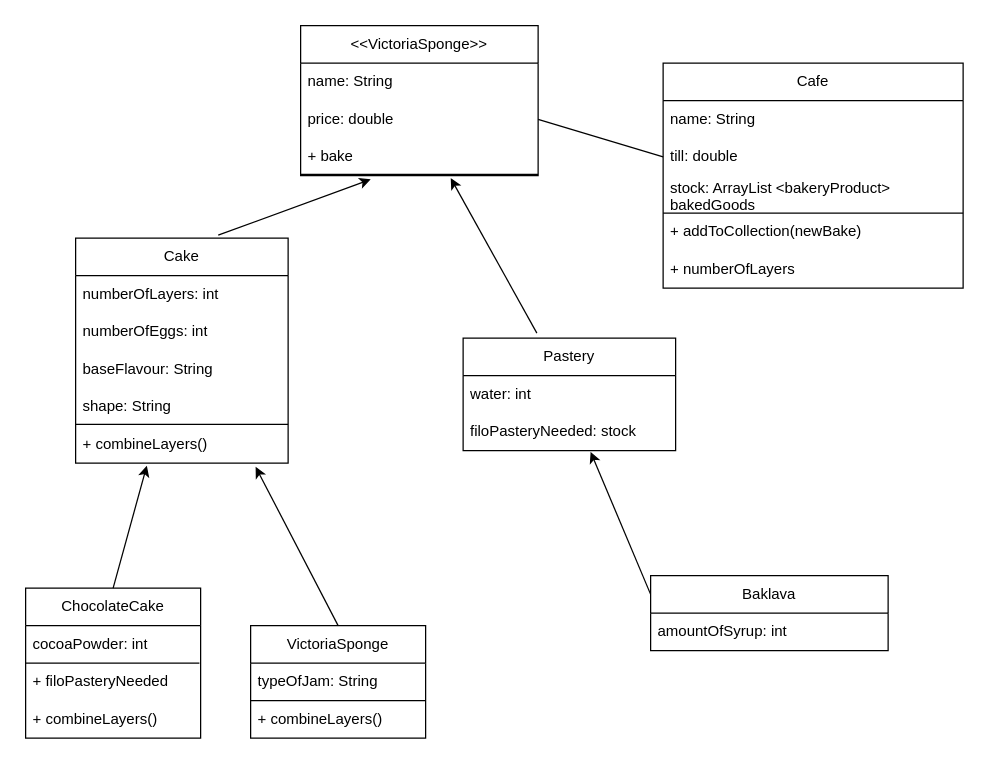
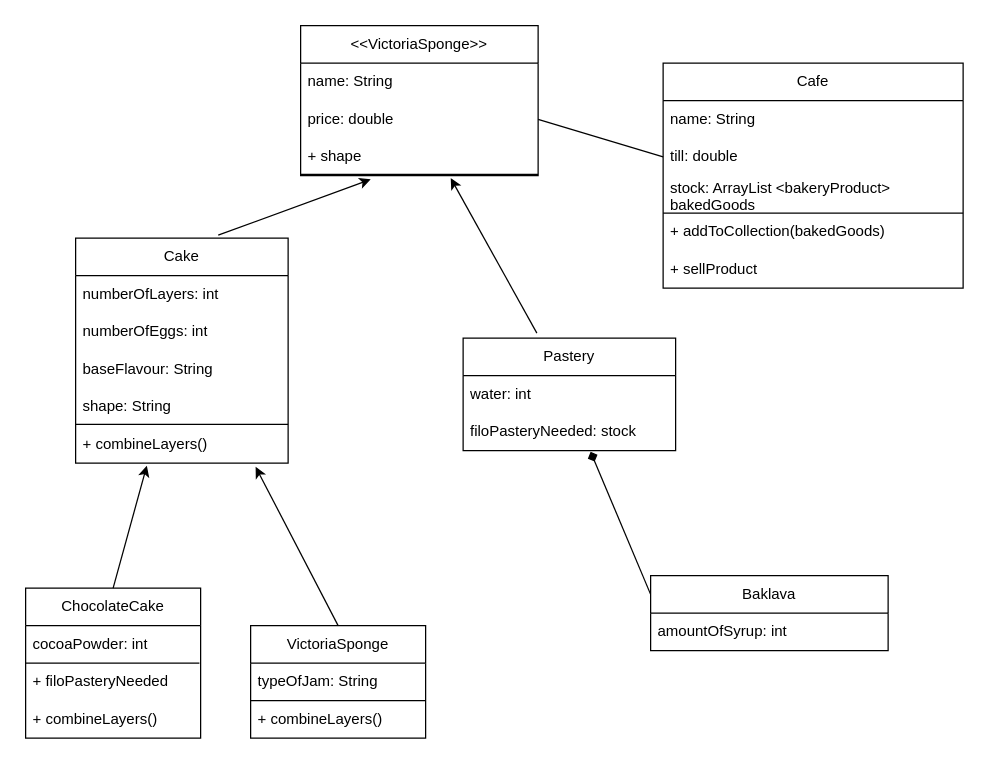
(331, 157) -> (336, 157)
(772, 232) -> (785, 232)
(736, 269) -> (719, 269)
(594, 460) -> (594, 461)
